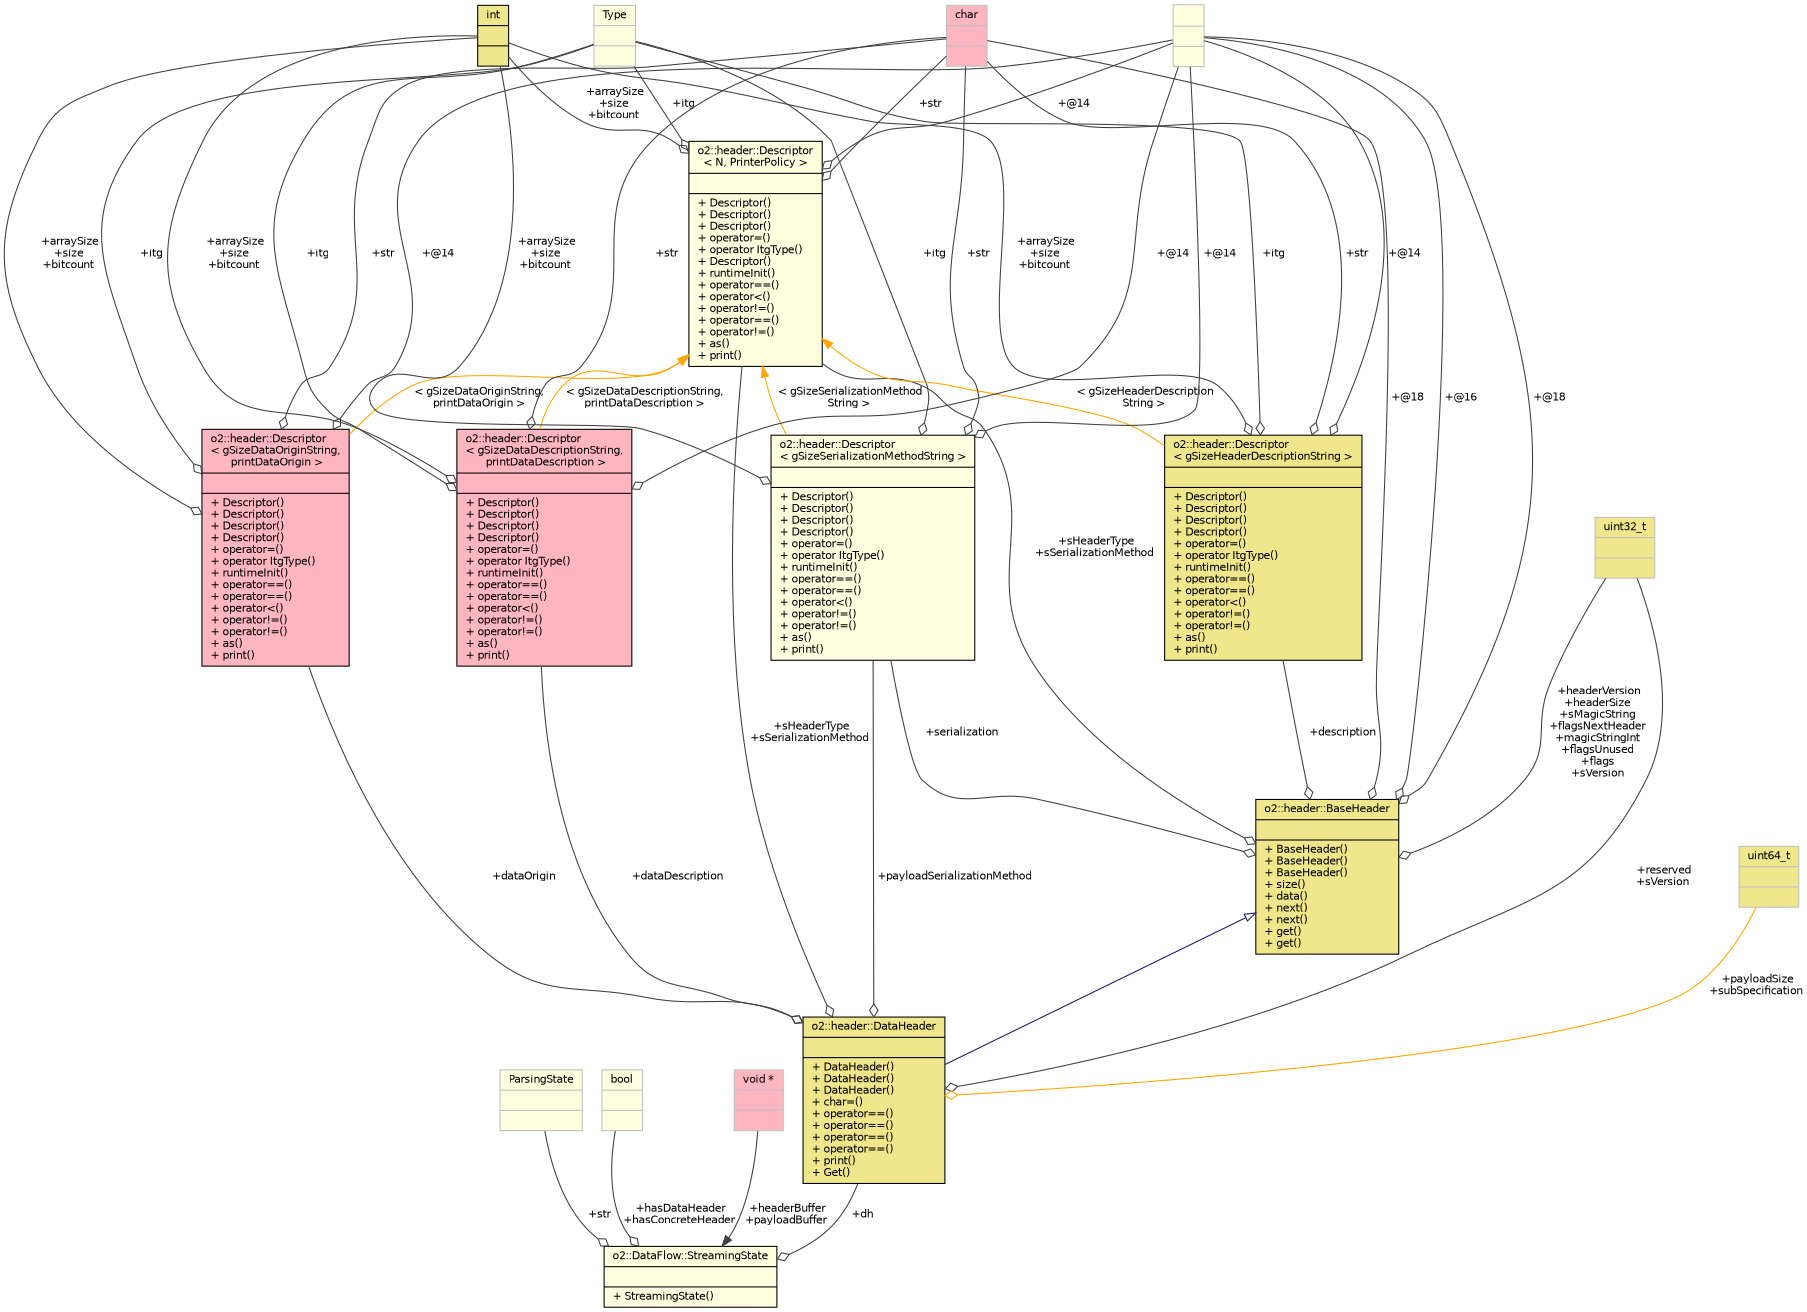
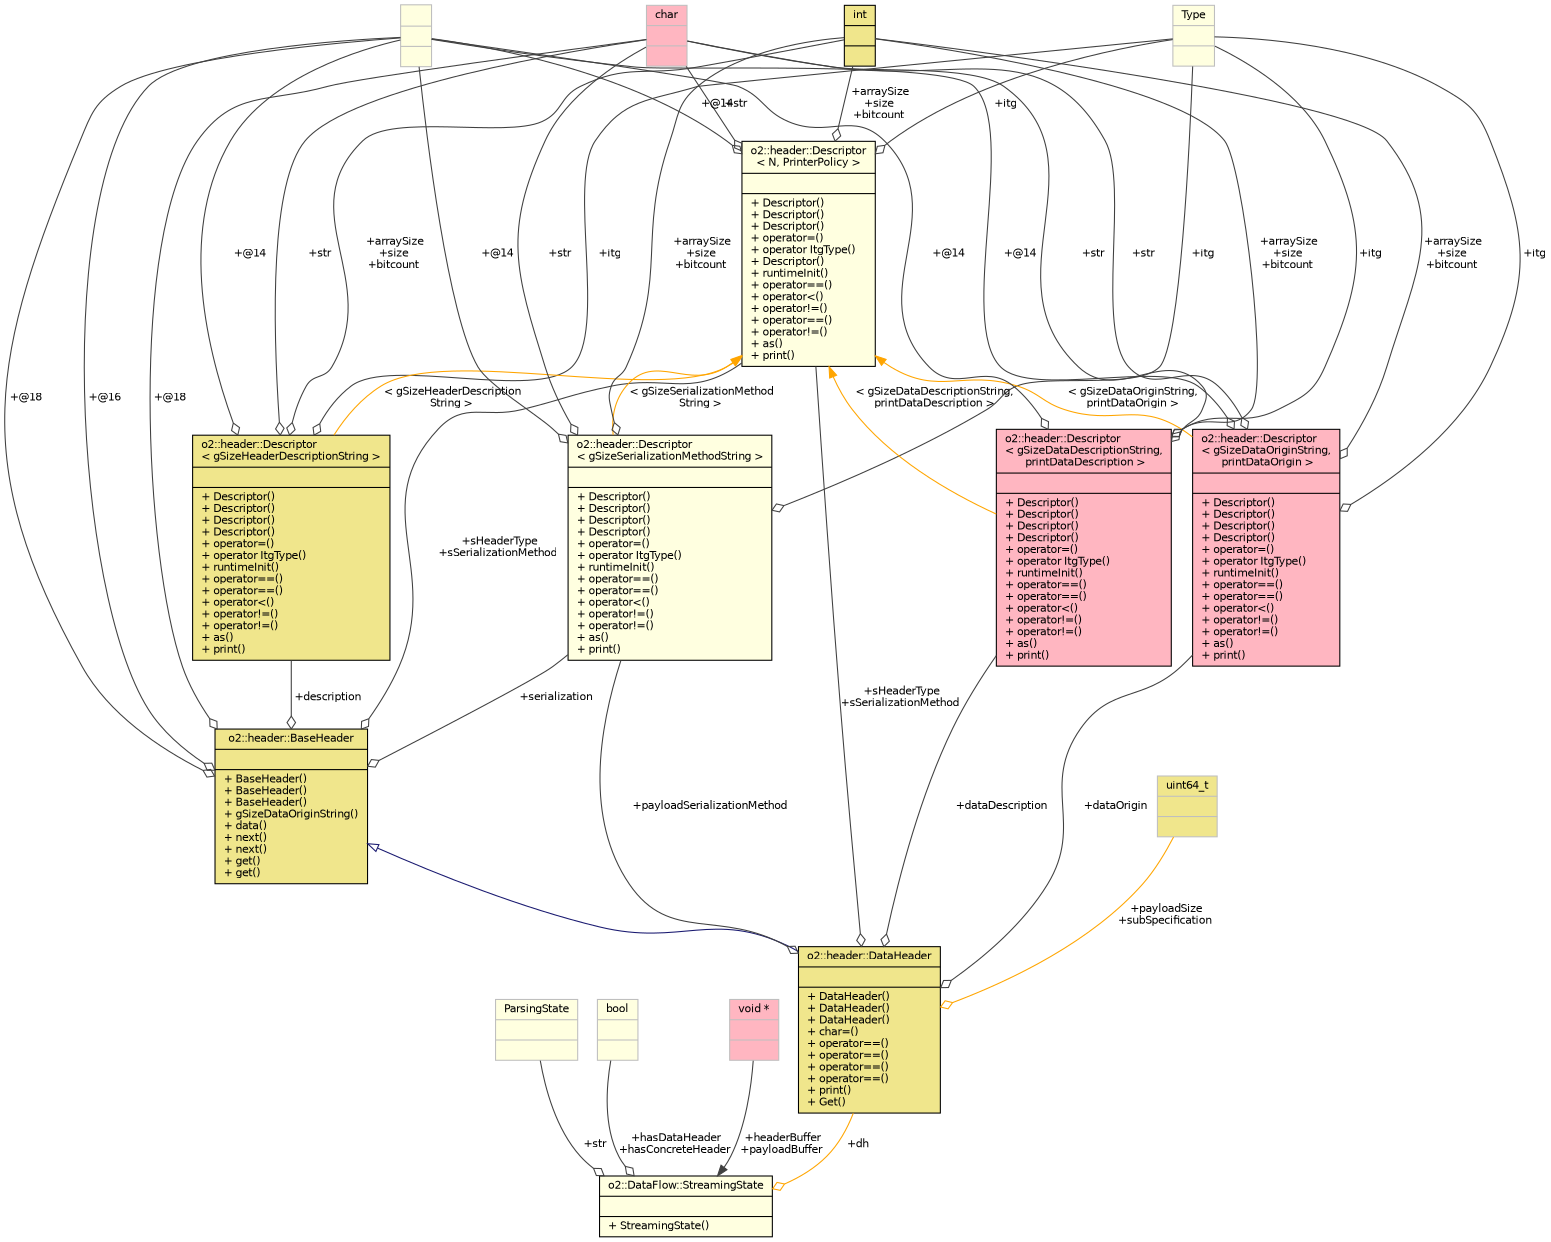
(1625, 548) -> none
(1285, 885) -> (291, 814)
(831, 1227) -> (827, 1156)
